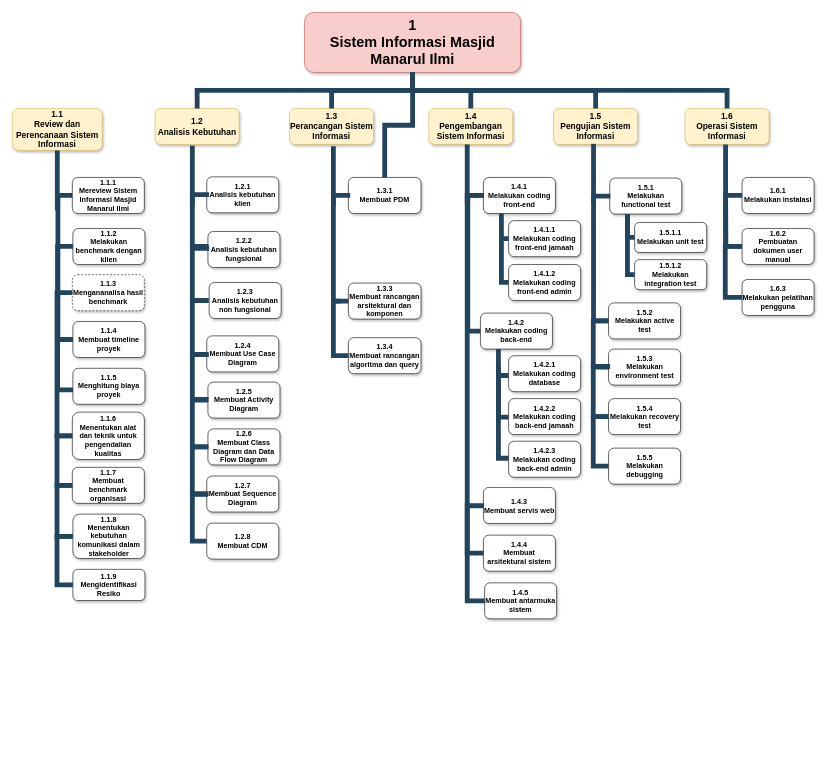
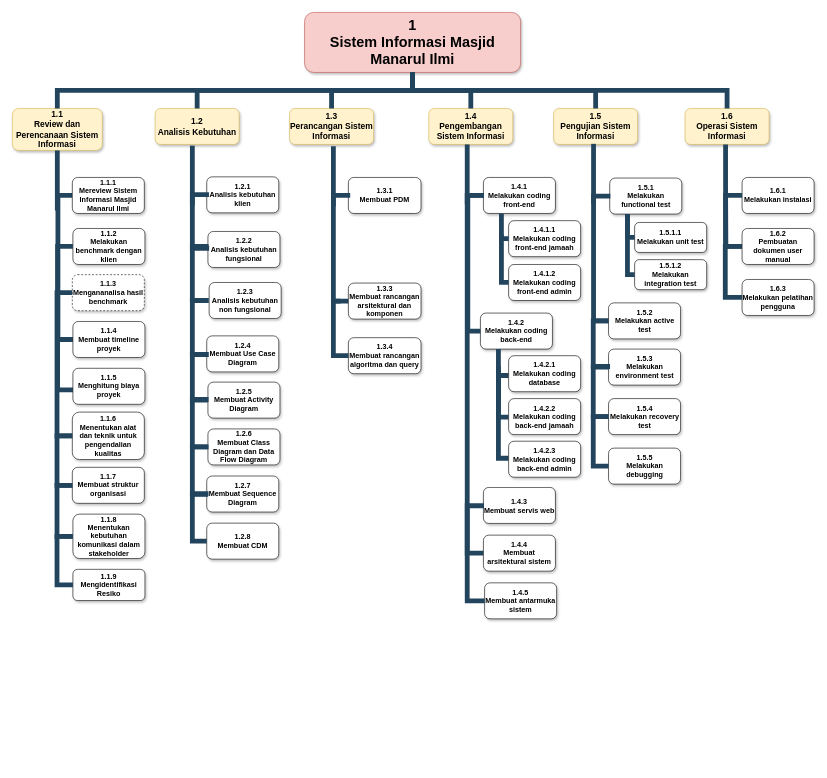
(389, 125) -> (117, 90)
(108, 485) -> (108, 485)
